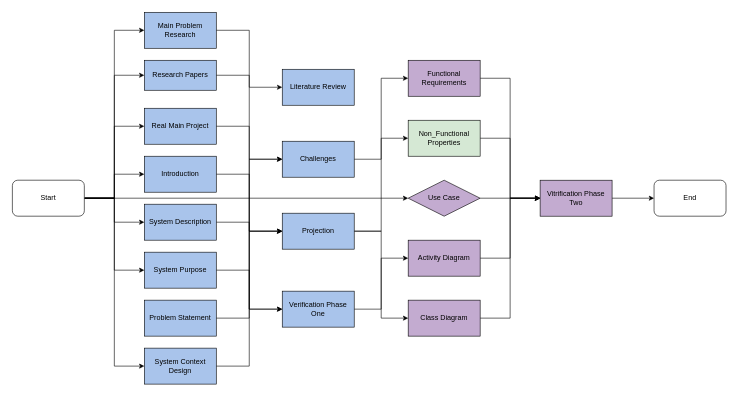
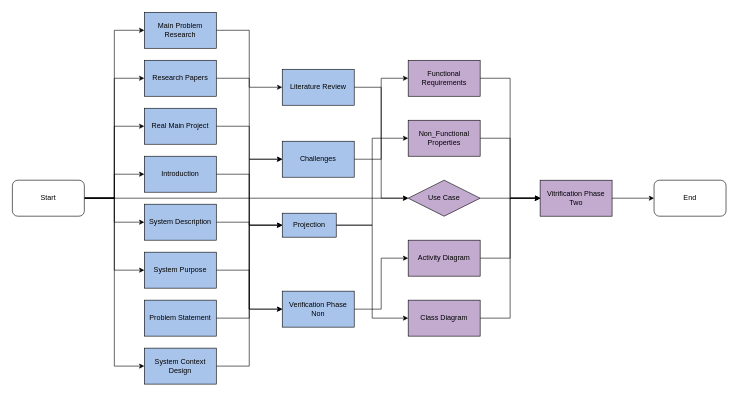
(180, 75) -> (180, 78)
none -> (366, 87)
(444, 138) -> (444, 138)
(318, 231) -> (309, 225)
(318, 309) -> (318, 309)
